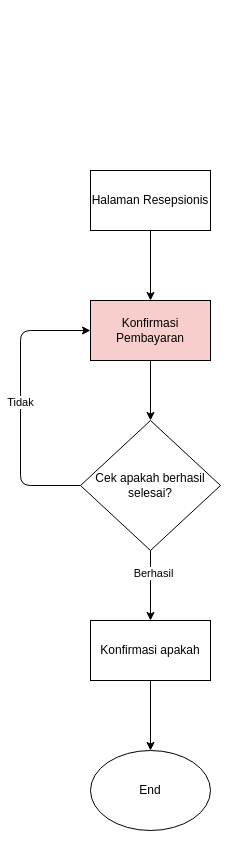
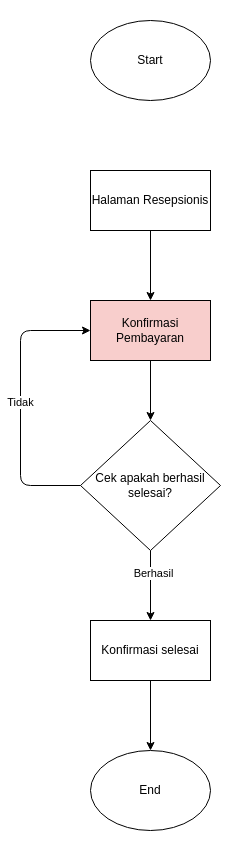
none -> (151, 61)
(151, 651) -> (151, 651)
